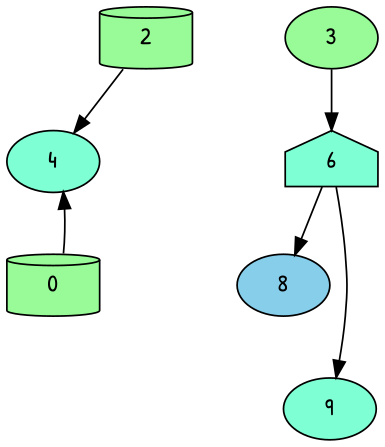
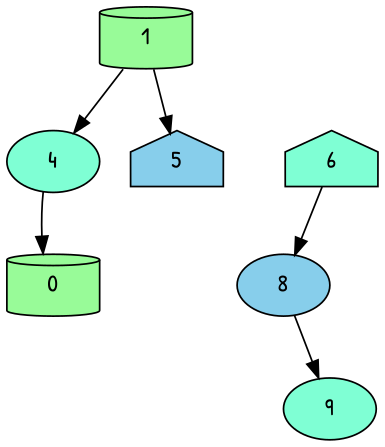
(146, 38) -> (146, 38)
(332, 38) -> none
none -> (177, 161)
(65, 231) -> (42, 214)
(347, 274) -> (303, 339)
